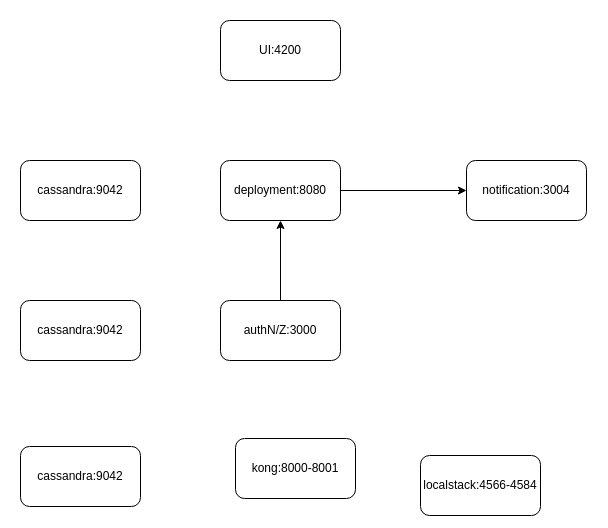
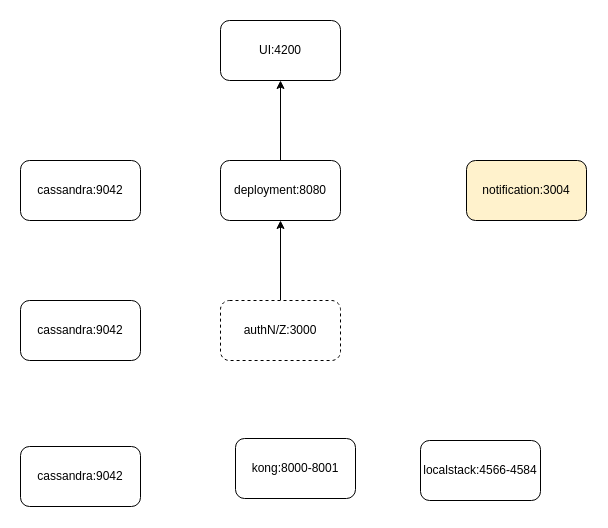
(400, 191) -> (281, 124)
(527, 191) -> (527, 191)
(281, 331) -> (281, 331)
(481, 486) -> (481, 471)
